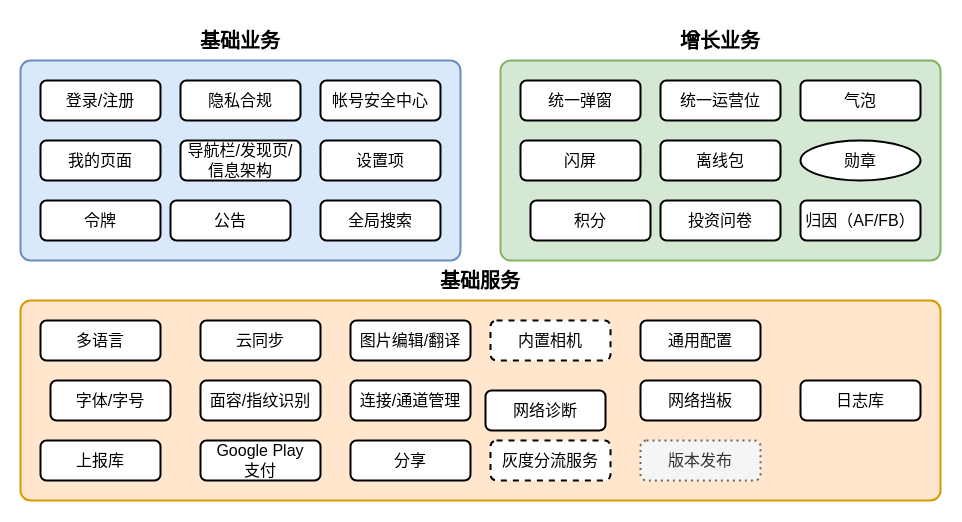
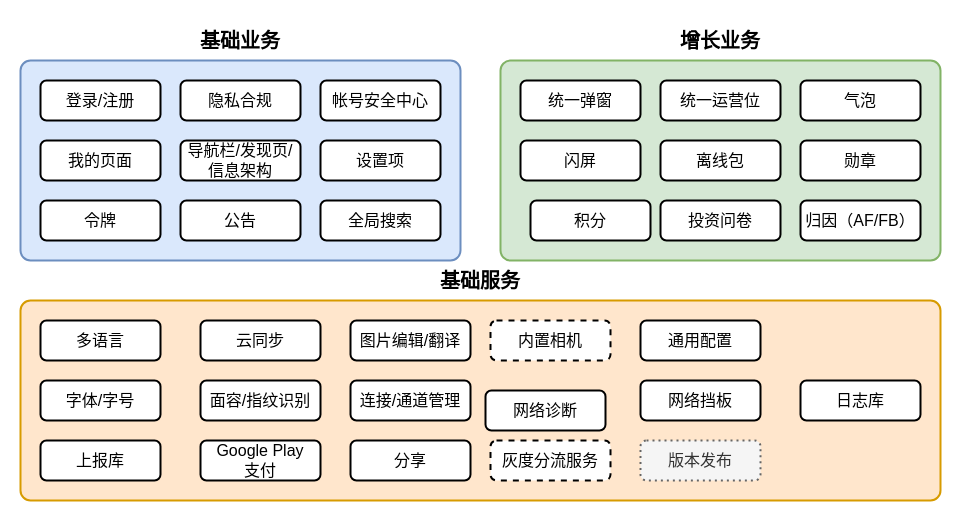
(861, 161) -> (861, 161)
(231, 221) -> (241, 221)
(111, 401) -> (101, 401)
